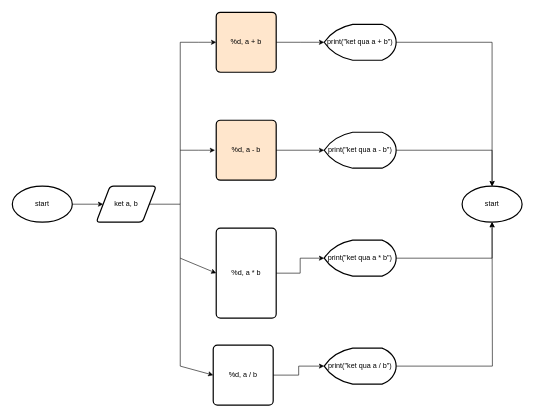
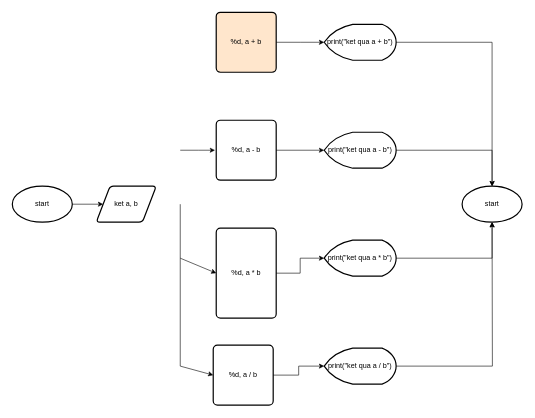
(180, 42) -> none
(246, 150) -> (246, 150)
